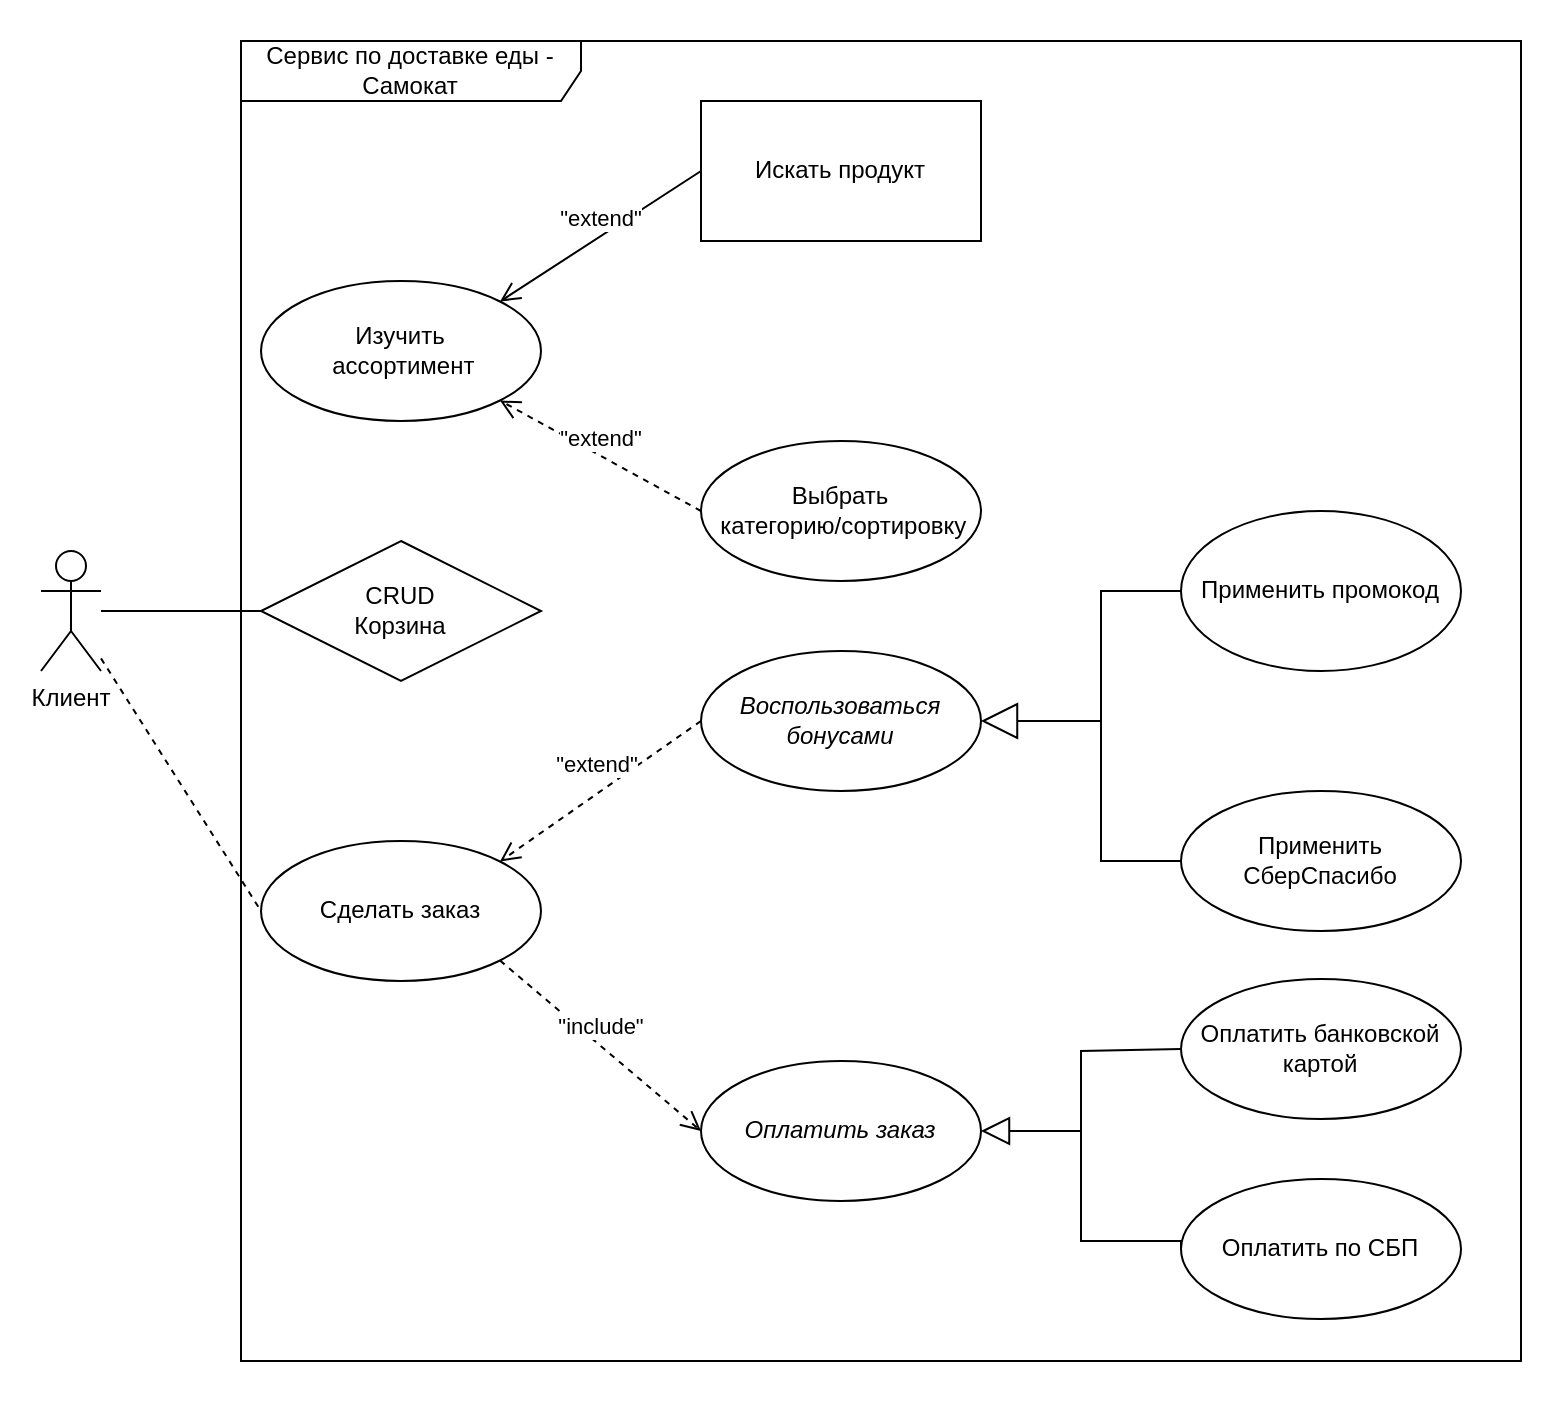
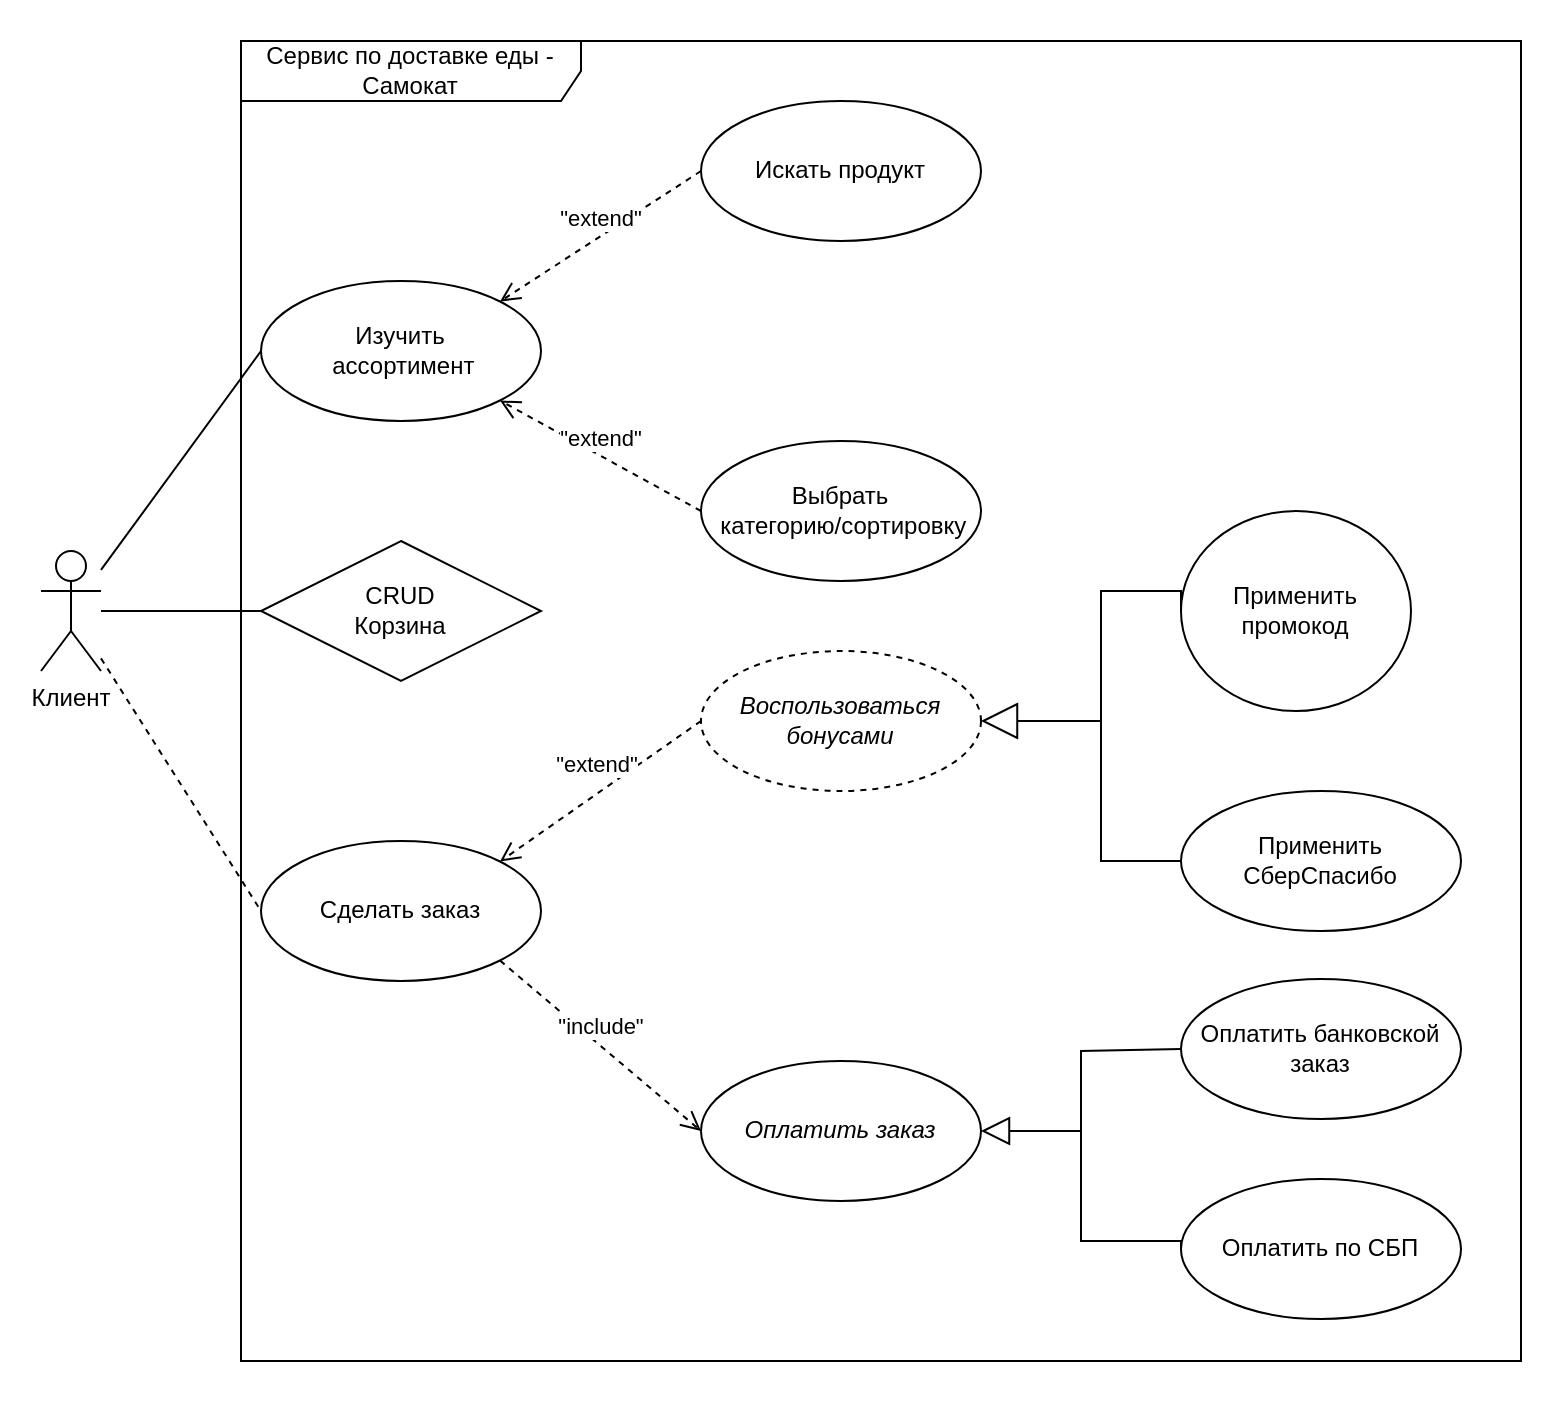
(841, 171) -> (841, 171)
(556, 265) -> (556, 265)
none -> (169, 477)
(1321, 591) -> (1296, 611)
(841, 721) -> (841, 721)
(1321, 1049) -> (1321, 1049)
